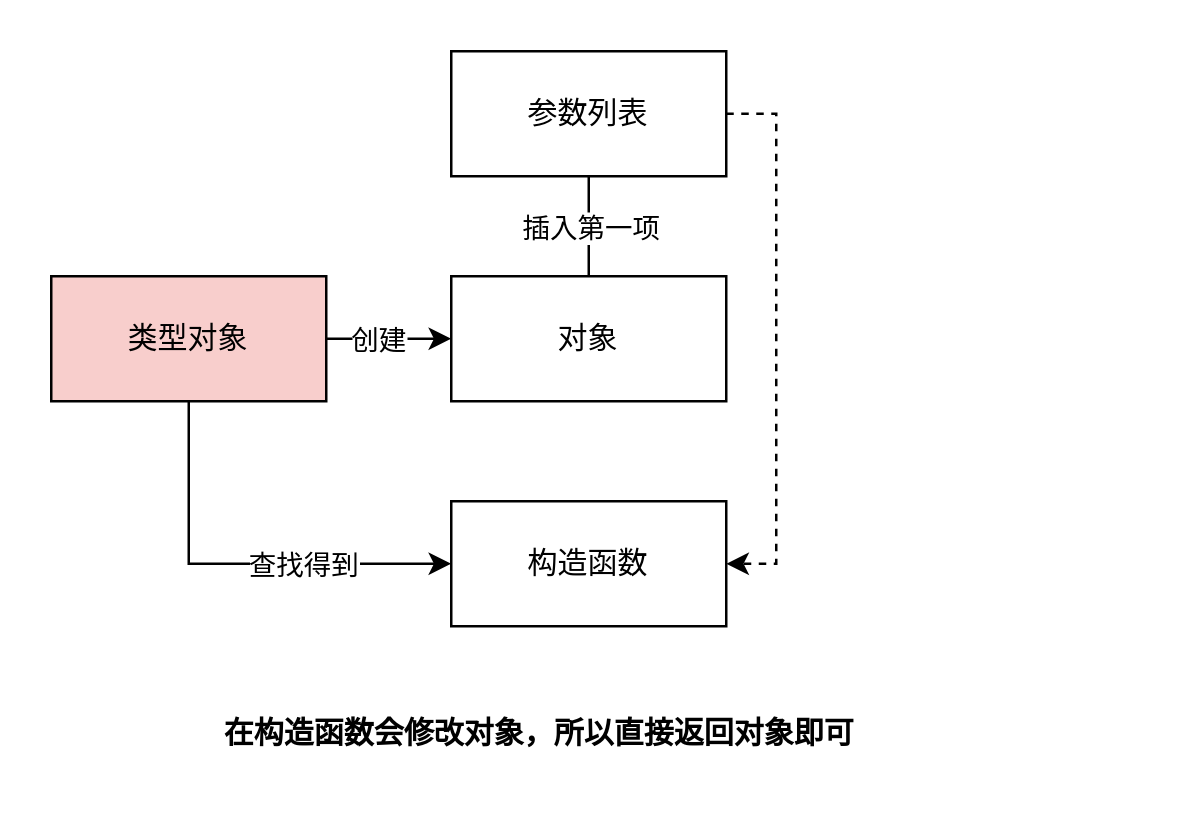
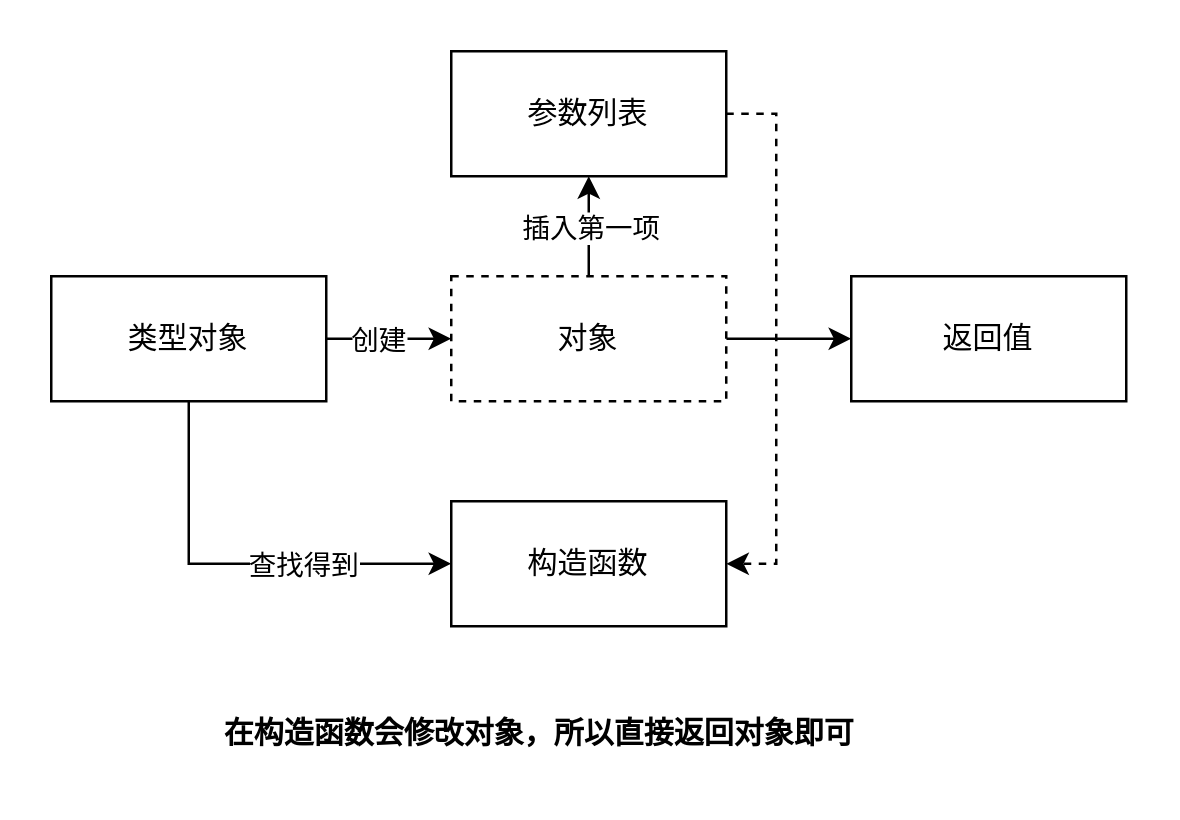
(589, 187) -> (589, 194)
(189, 339) -> (189, 339)
(589, 339) -> (589, 339)
none -> (808, 339)
none -> (989, 339)
